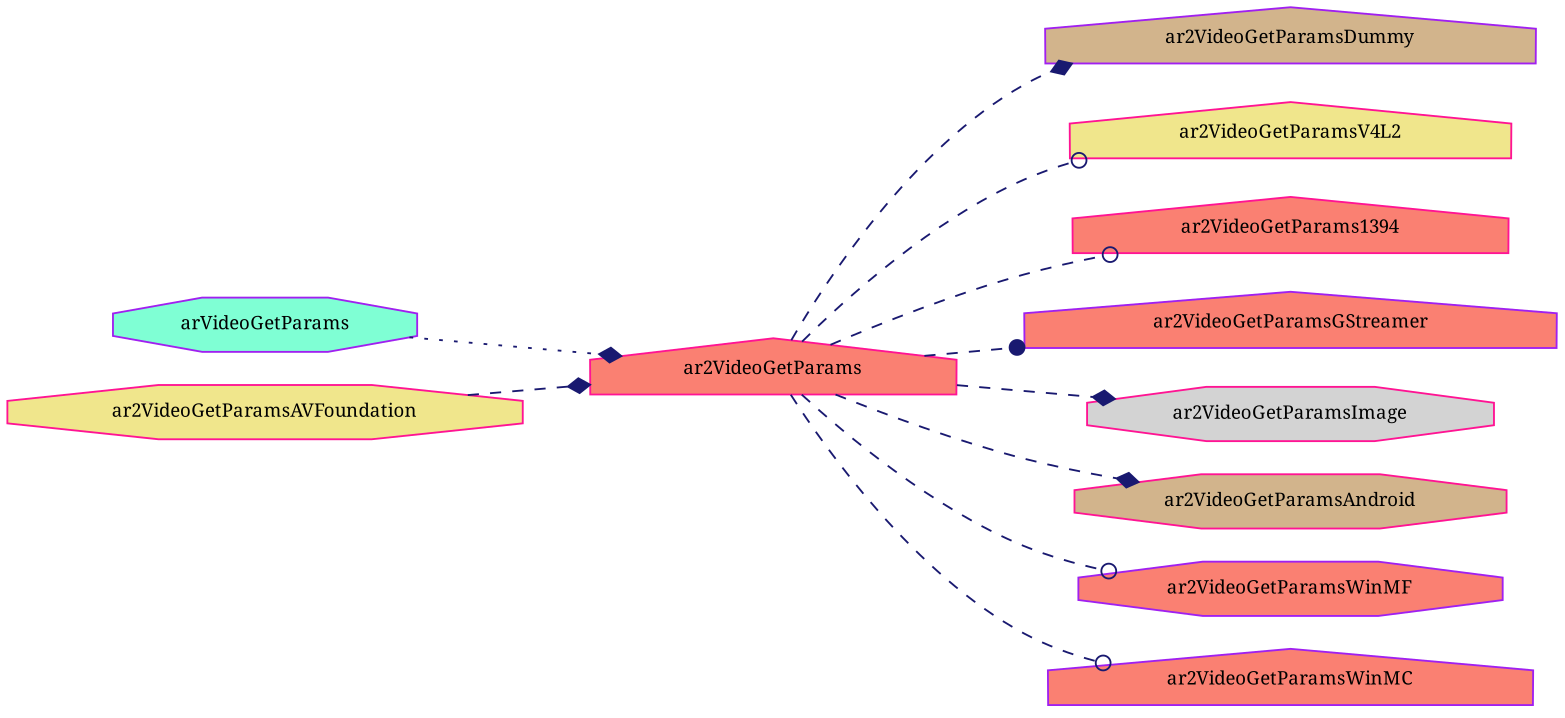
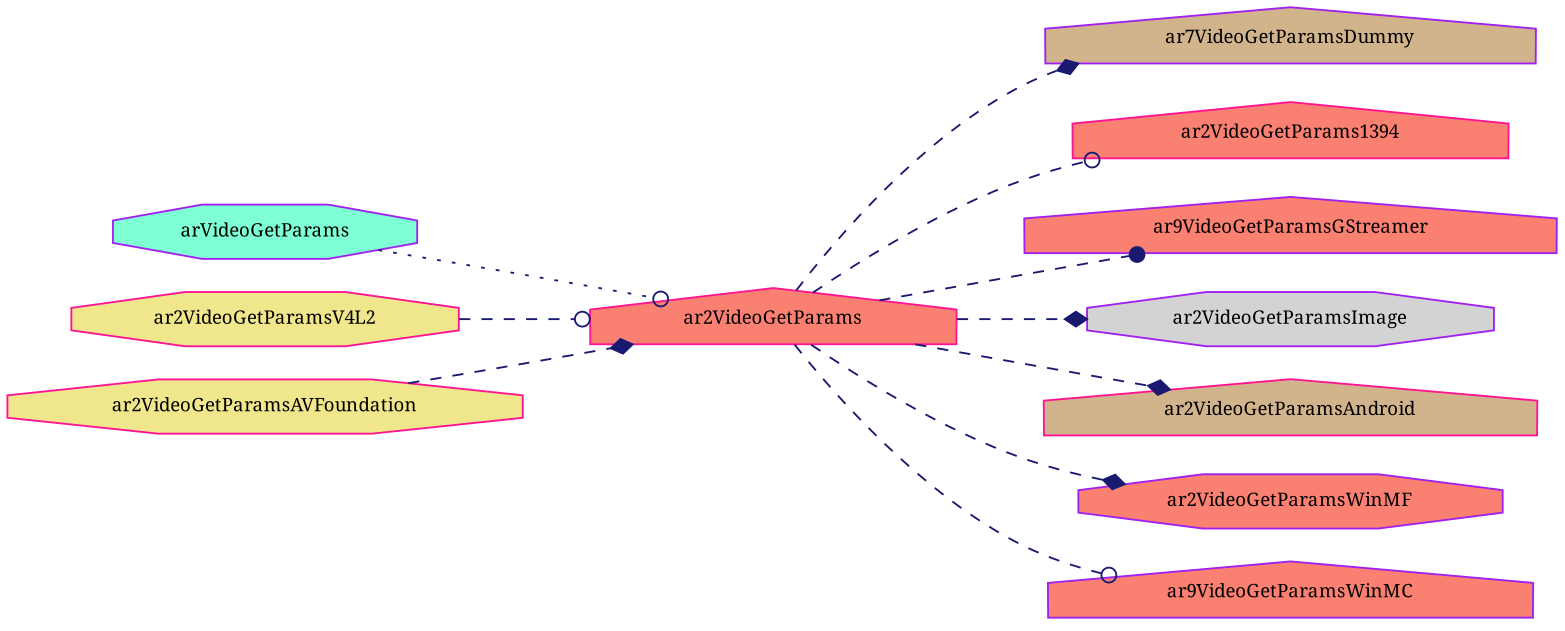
(1291, 38) -> (1291, 38)
(1291, 133) -> (265, 319)
(927, 236) -> (517, 319)
(1291, 323) -> (1291, 228)
(504, 346) -> (516, 273)
(1291, 414) -> (1291, 319)
(1291, 501) -> (1291, 410)
(940, 502) -> (950, 427)
(1291, 680) -> (1291, 593)
